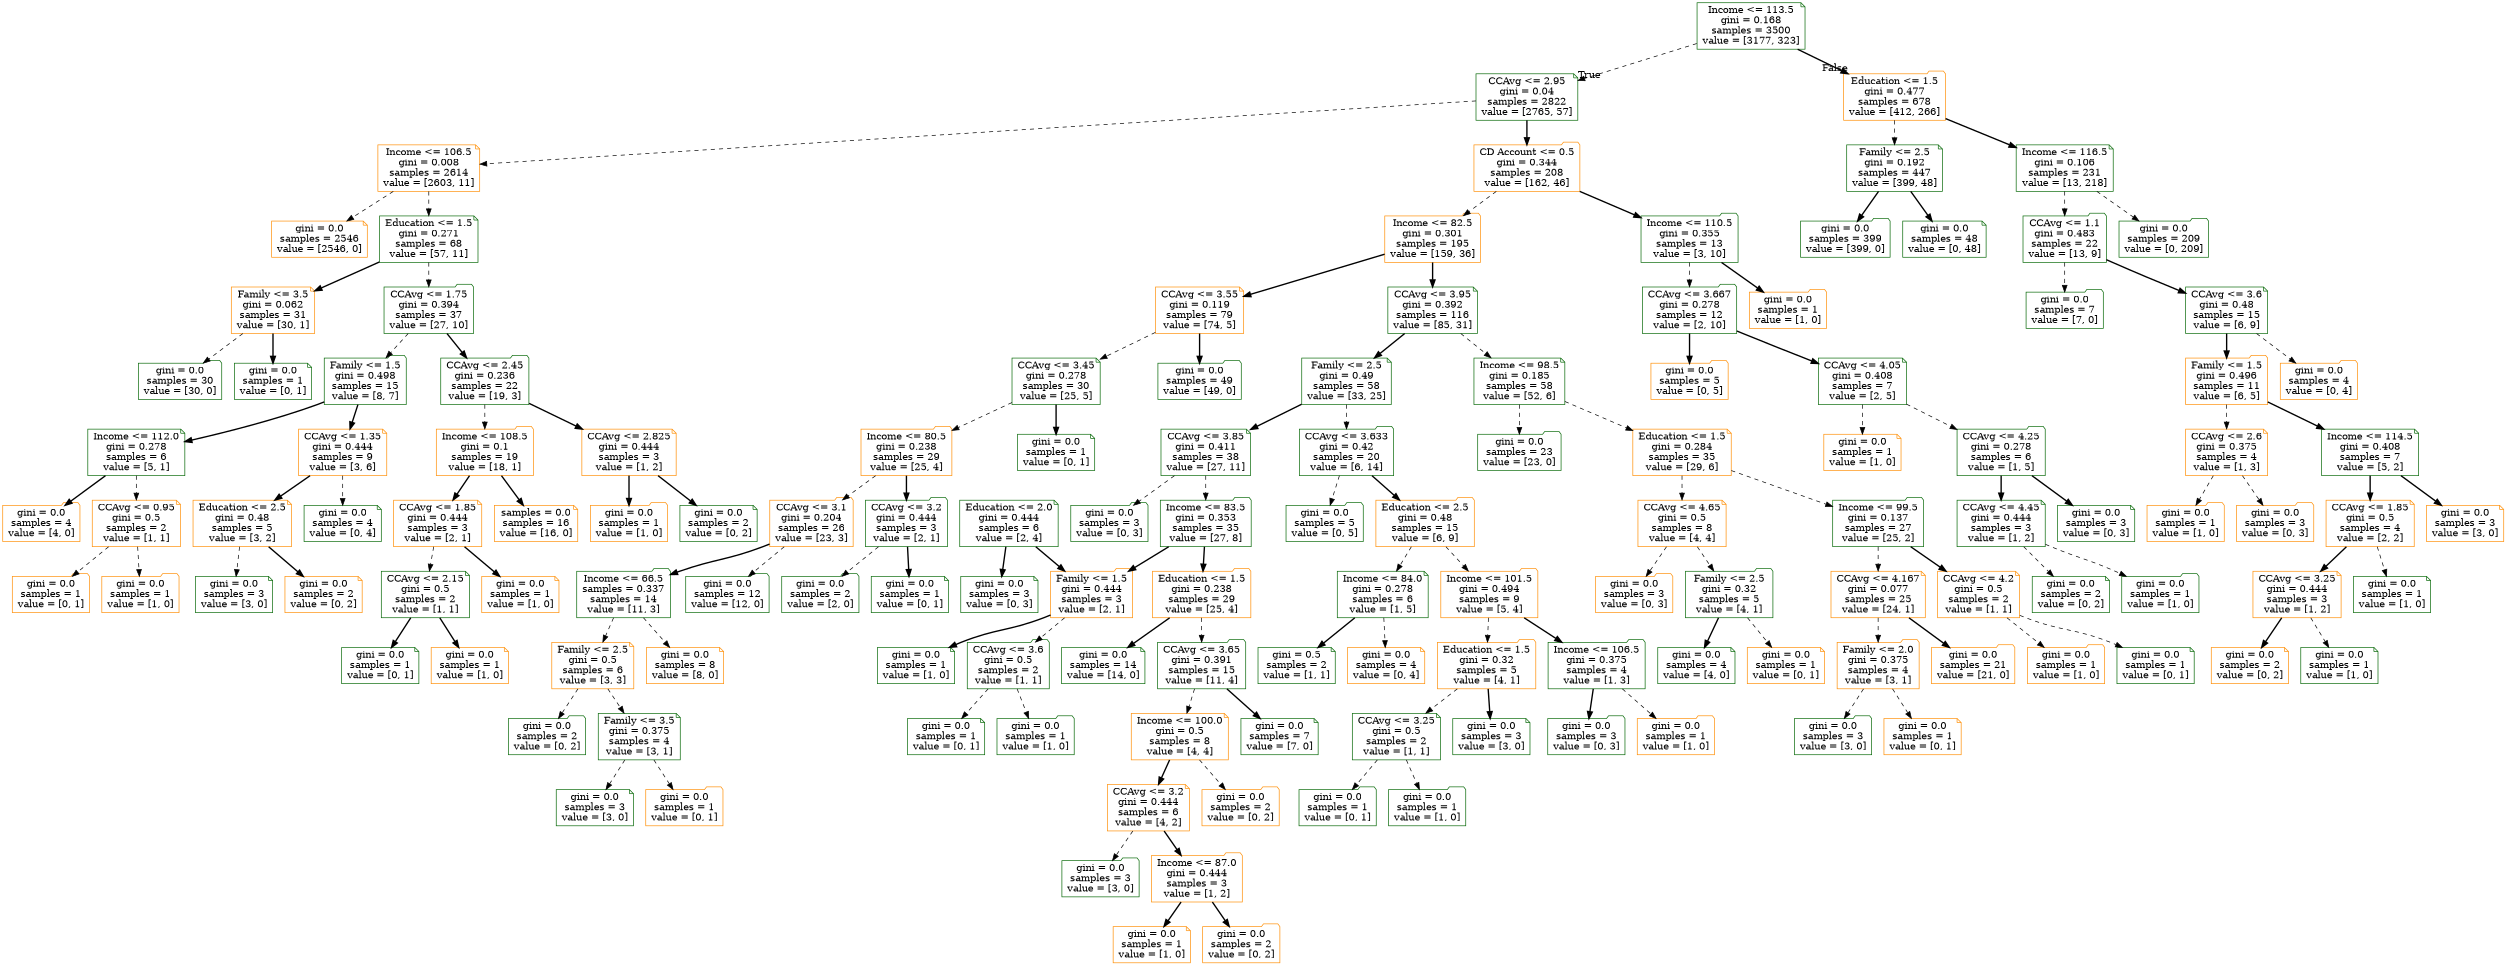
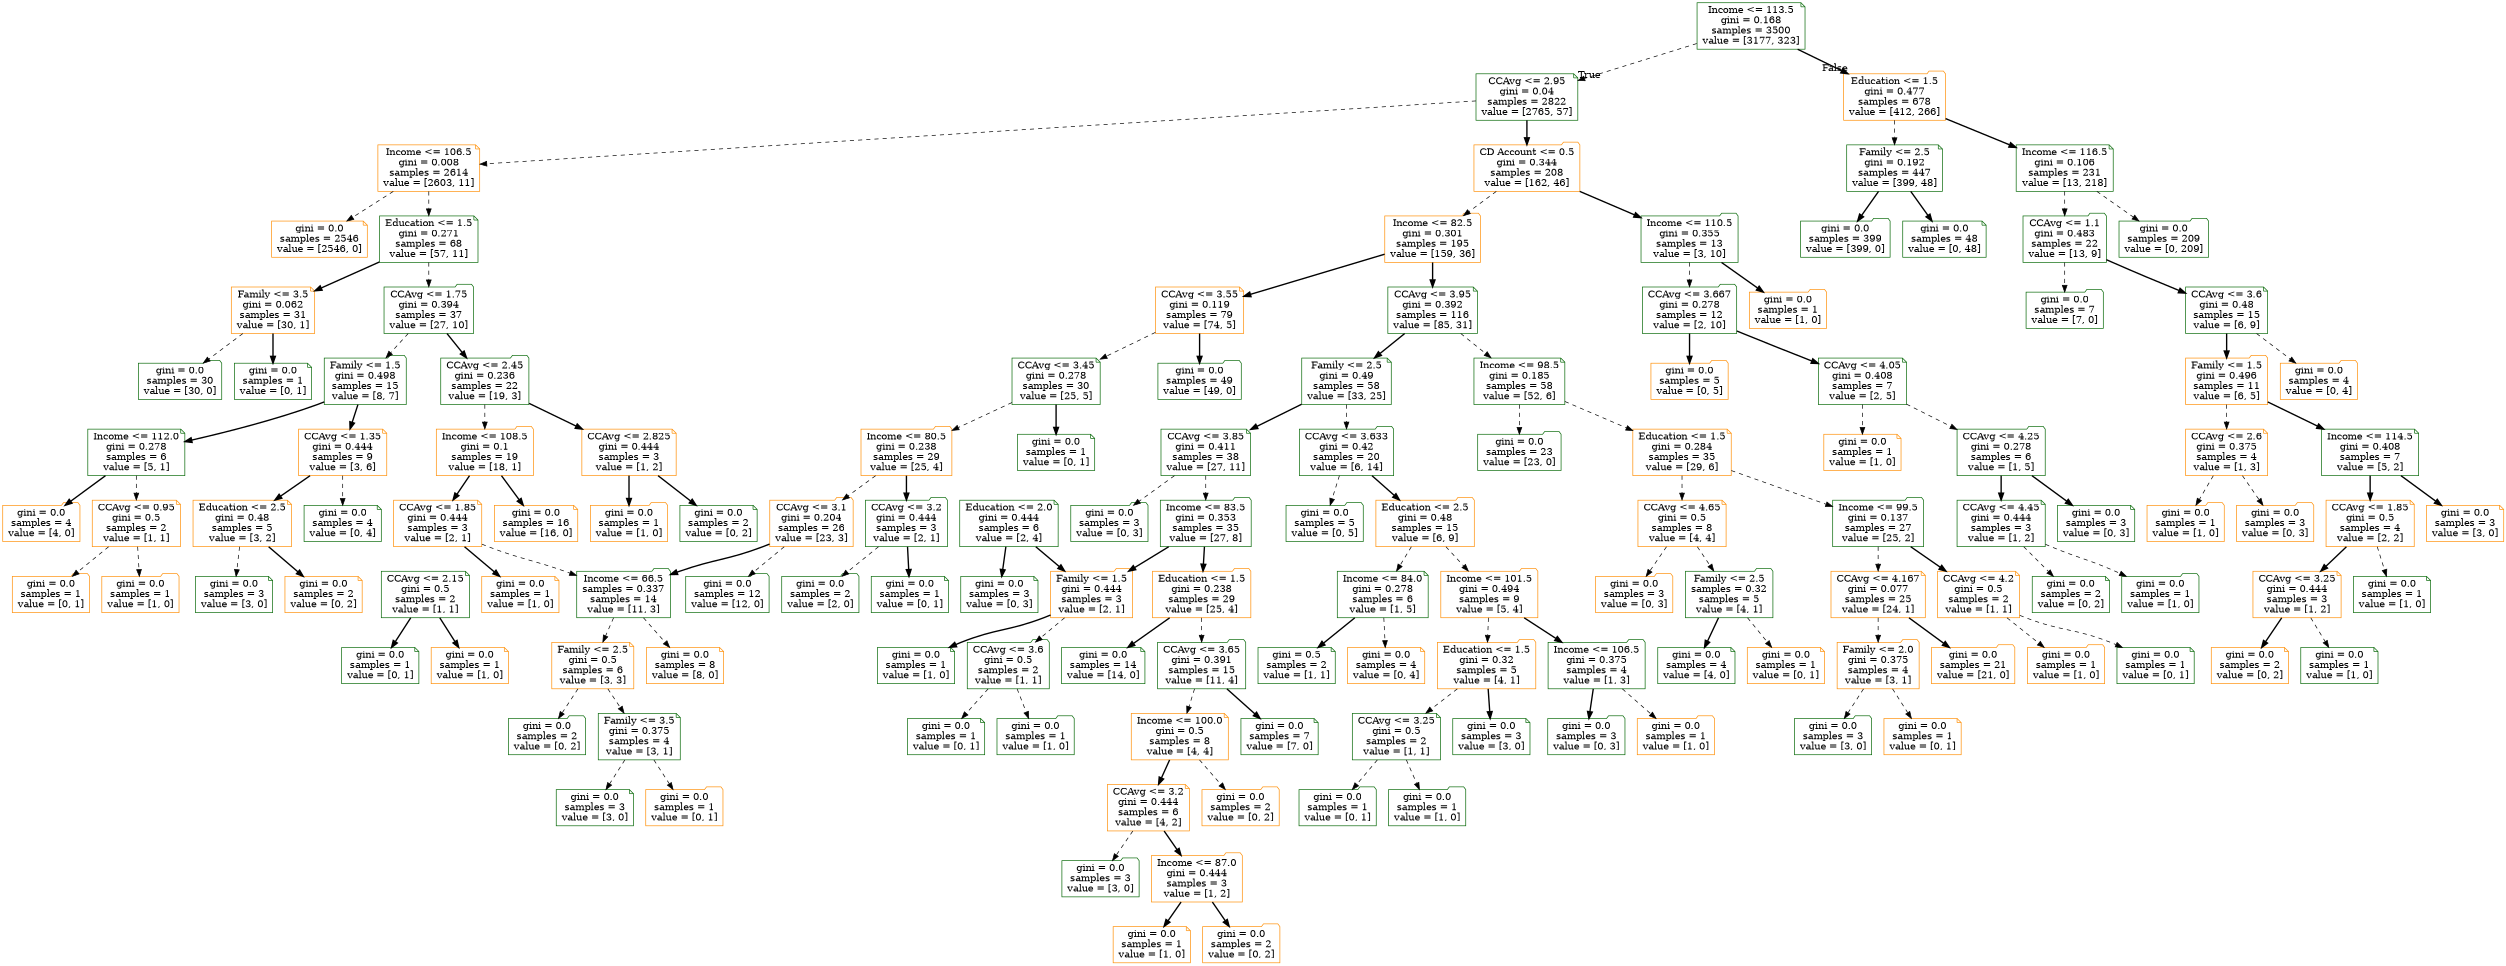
(536, 523) -> (536, 523)
(432, 556) -> (526, 559)
(1729, 594) -> (1729, 594)
